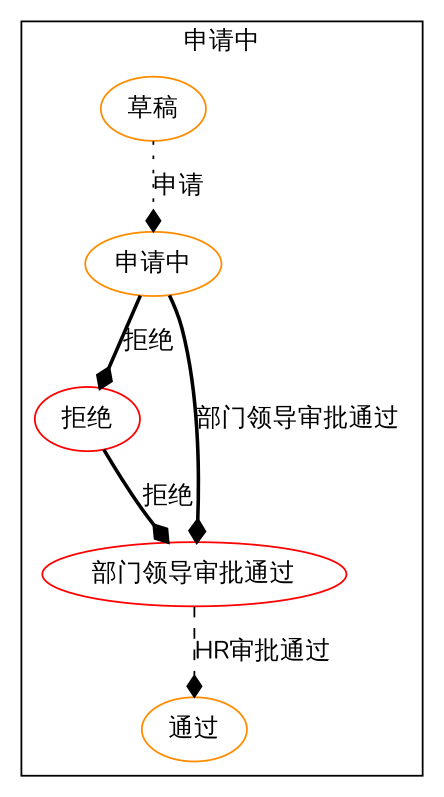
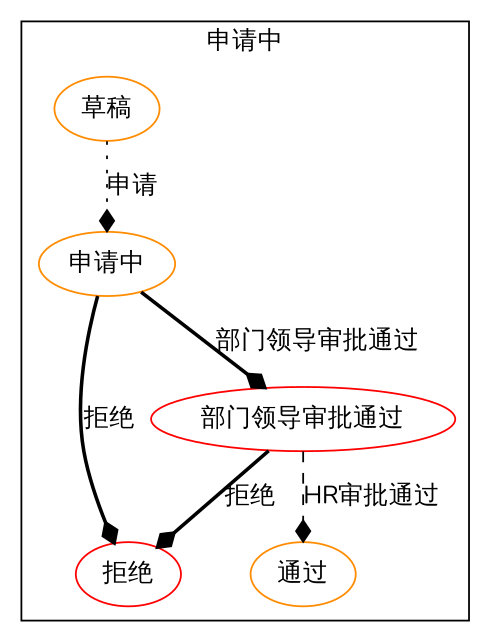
(128, 488) -> (221, 492)
